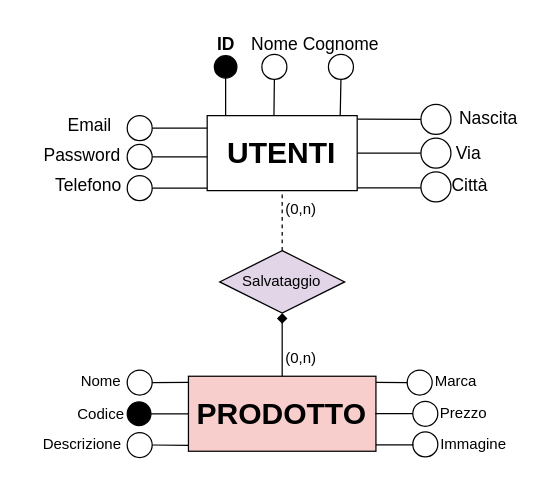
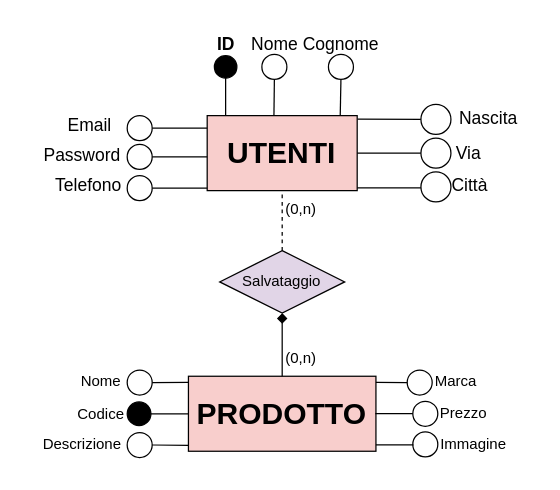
(282, 153) -> (282, 153)
